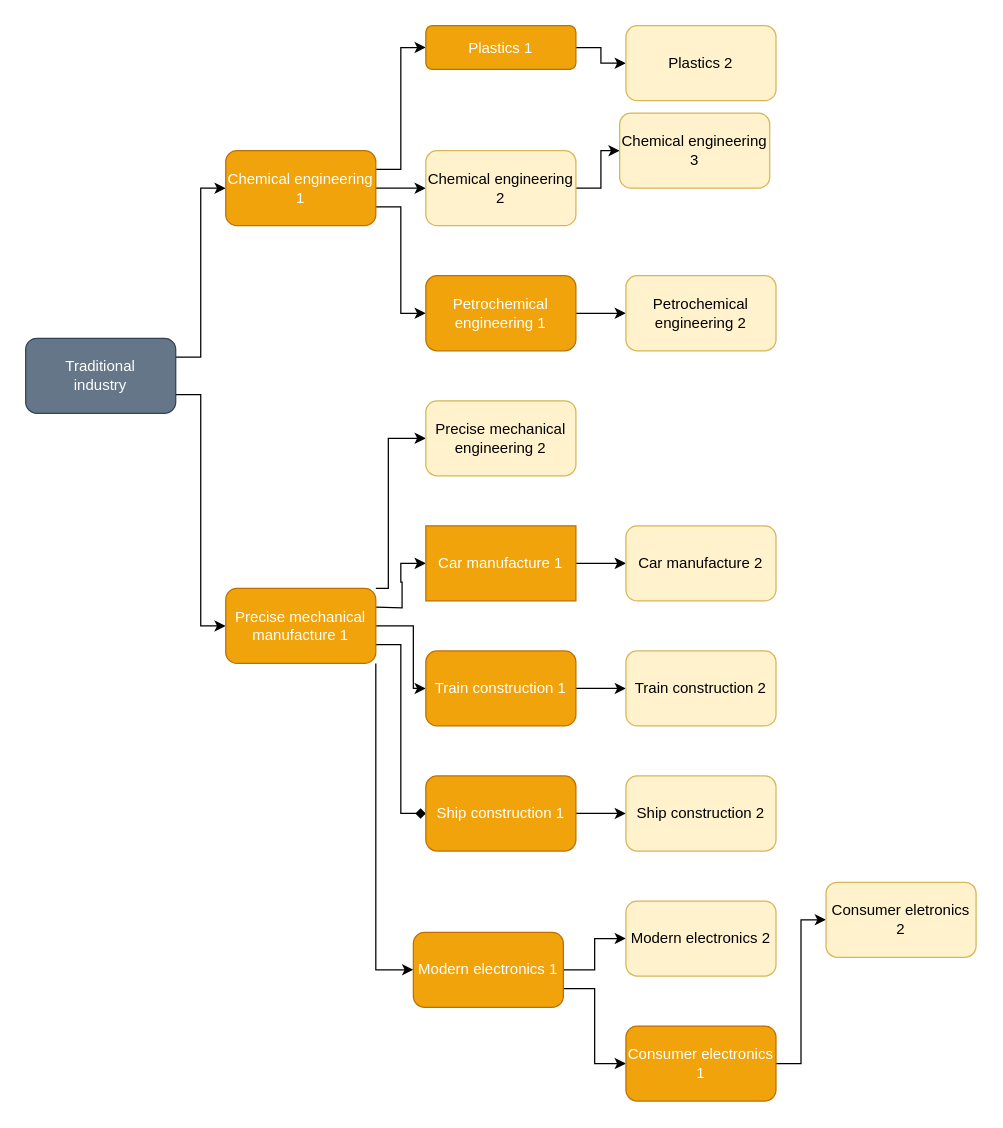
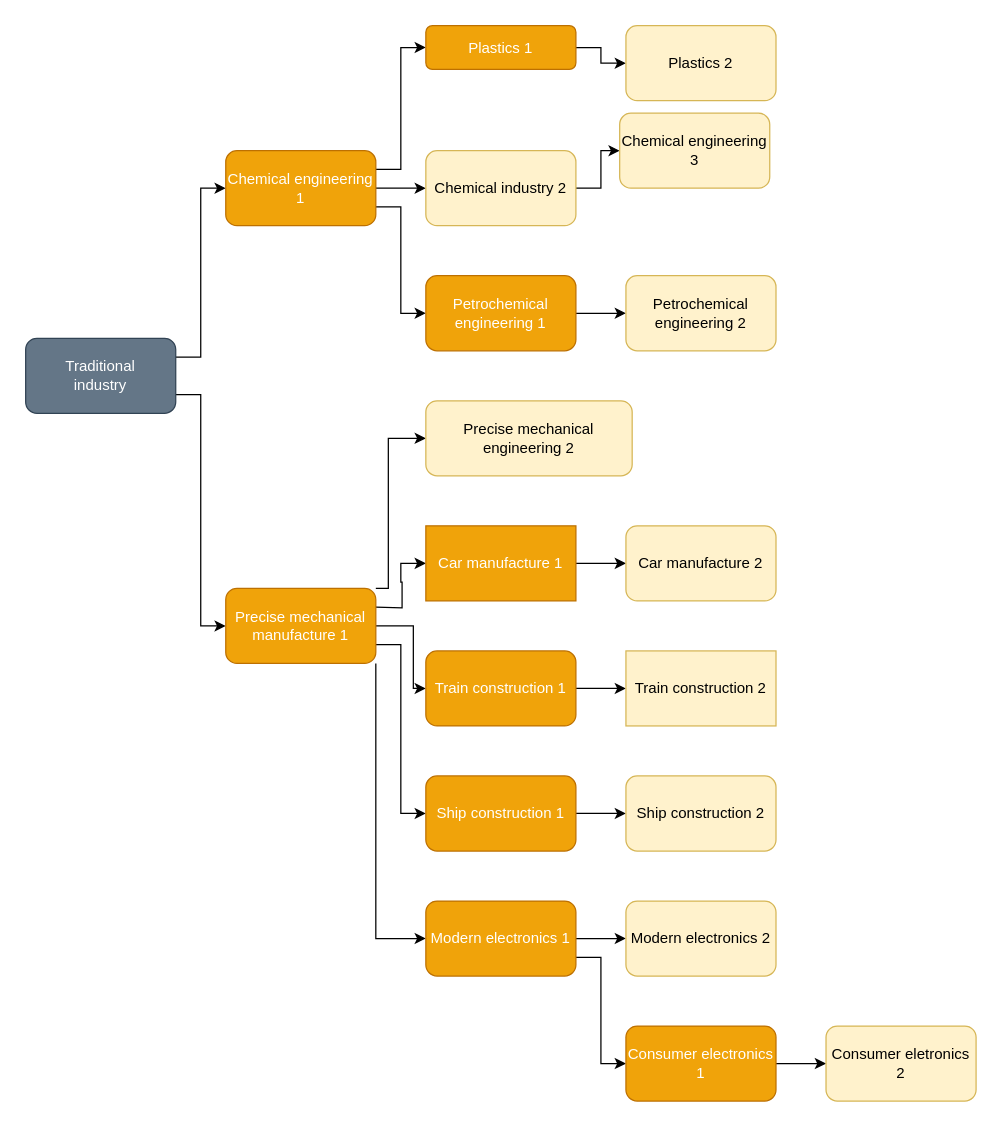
(501, 188) -> (501, 188)
(501, 438) -> (529, 438)
(701, 688) -> (701, 688)
(415, 813) -> (416, 813)
(901, 919) -> (901, 1063)
(488, 969) -> (501, 938)
